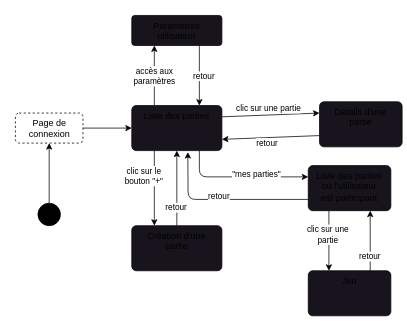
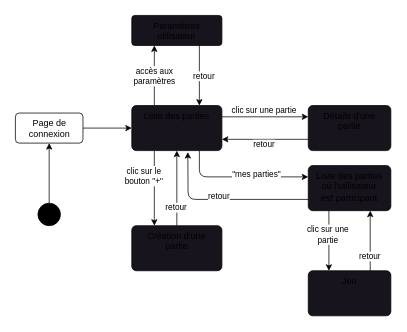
(360, 124) -> (349, 128)
(49, 128) -> (49, 128)
